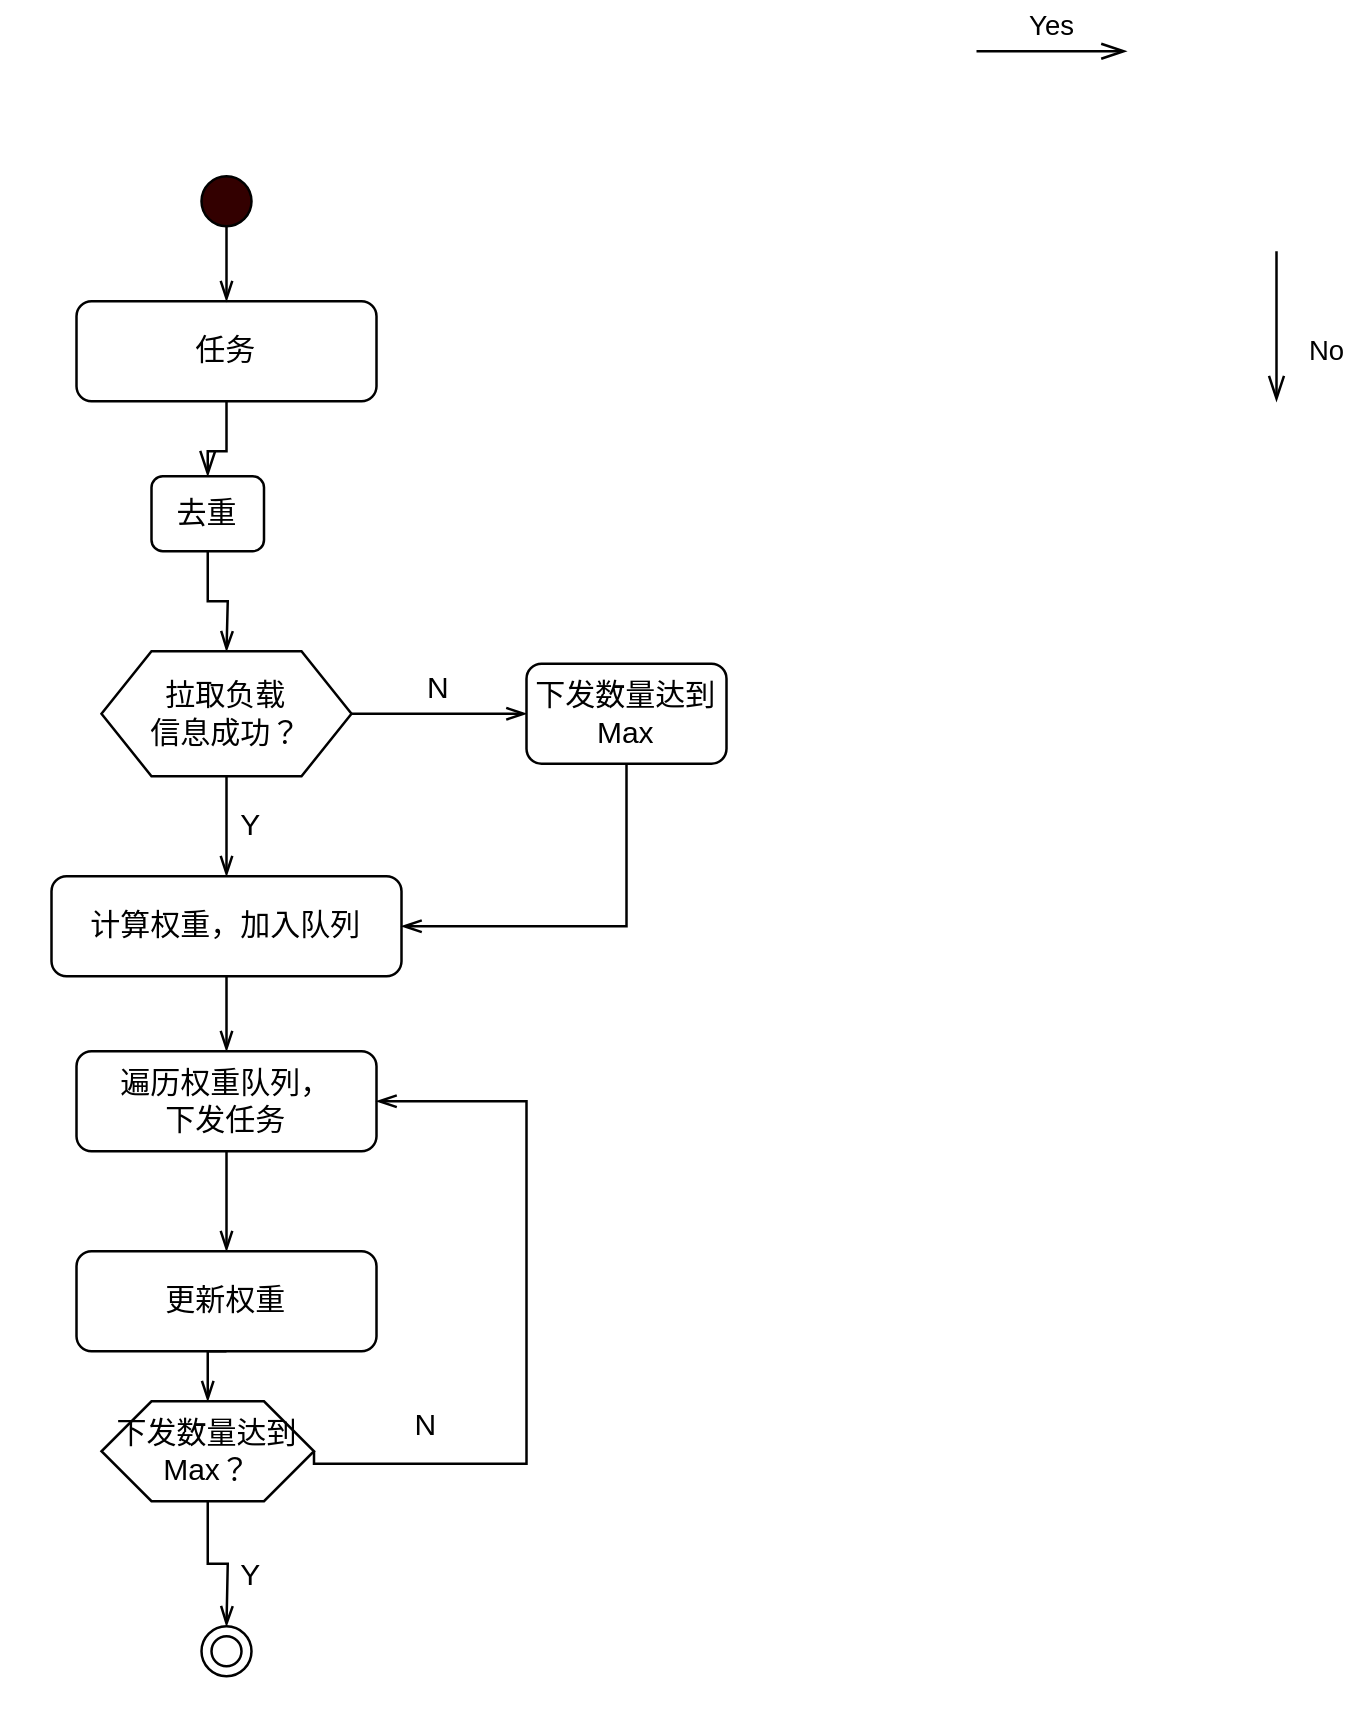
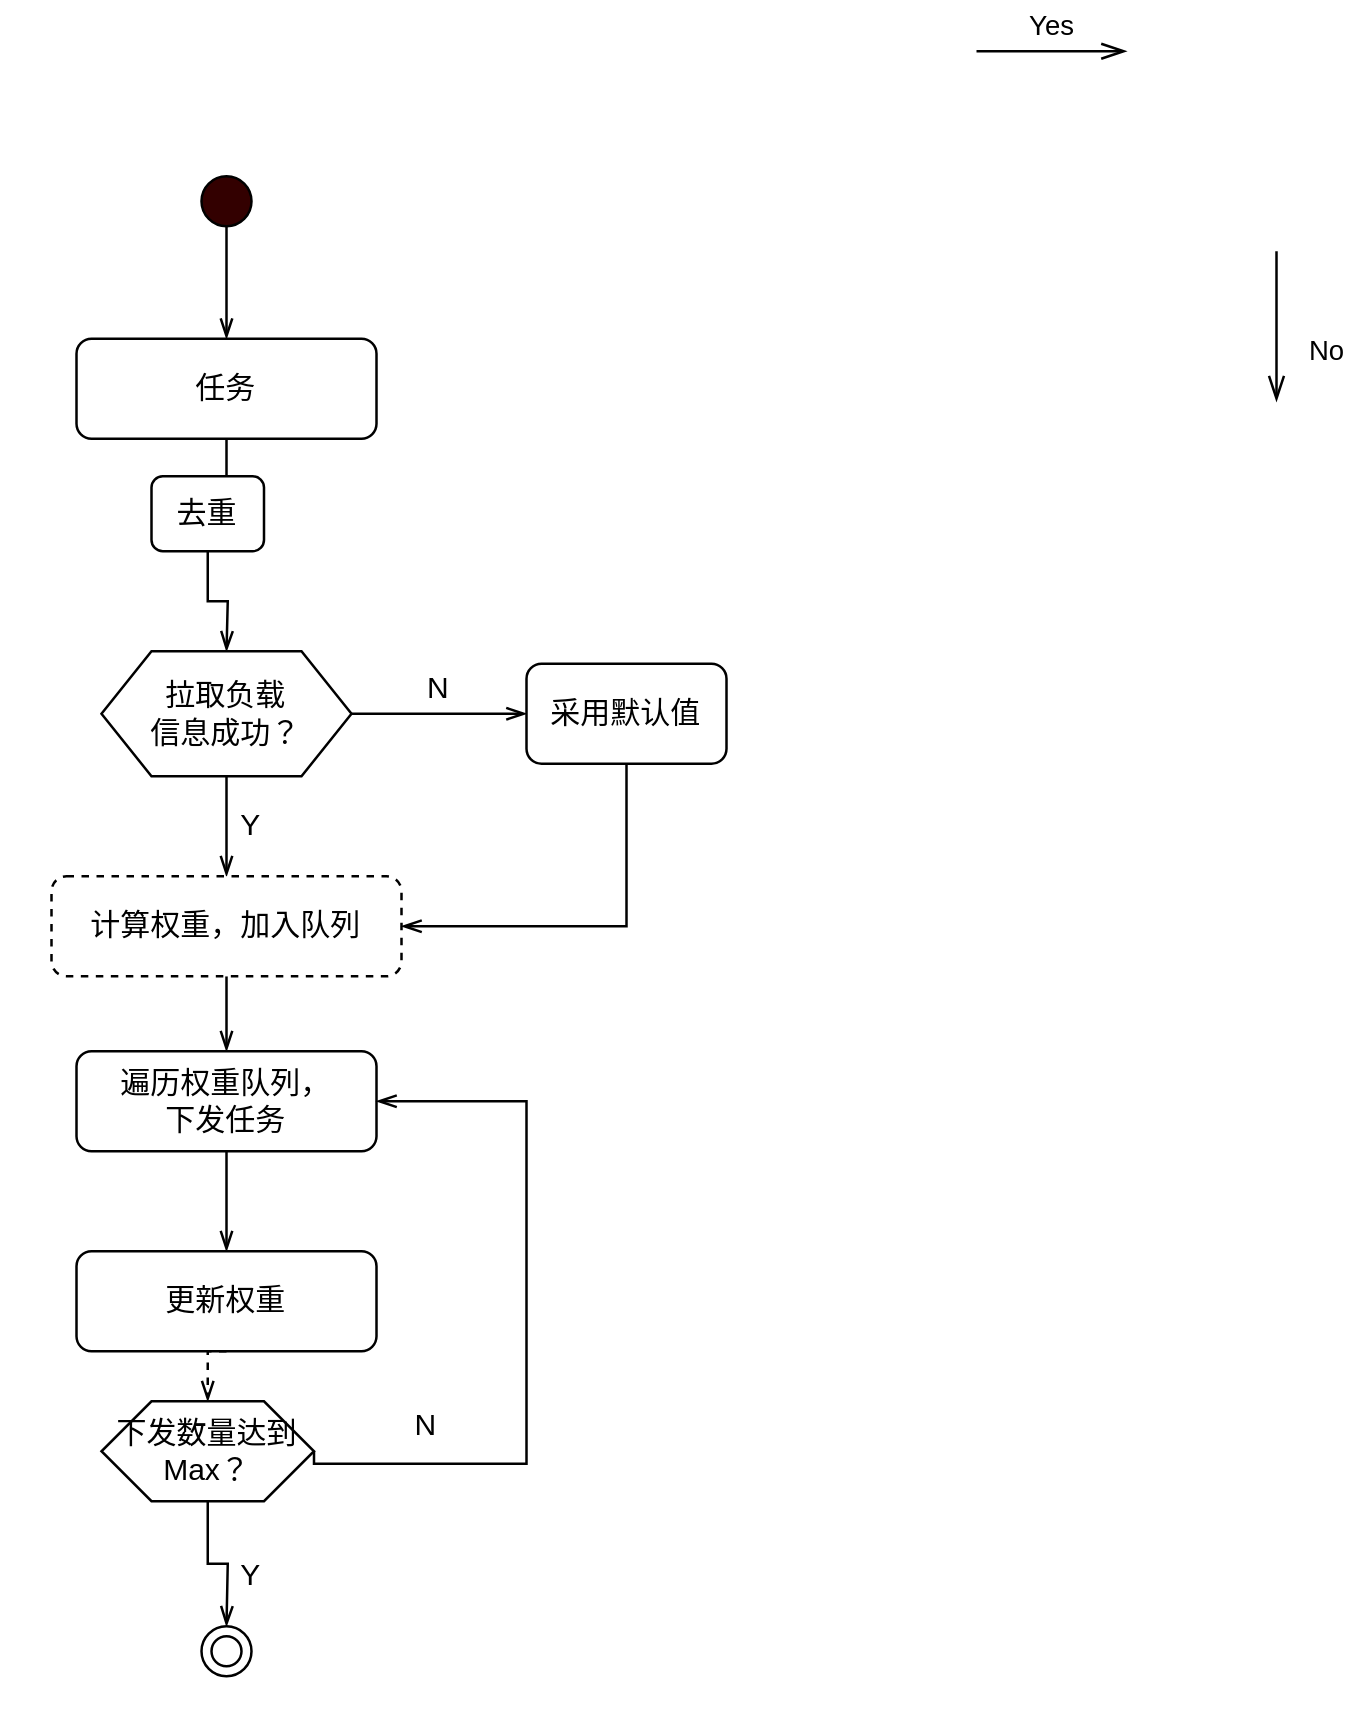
(226, 351) -> (226, 389)
(626, 714) -> (626, 714)
(226, 926) -> (226, 926)
(208, 1372) -> (208, 1372)
